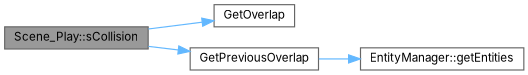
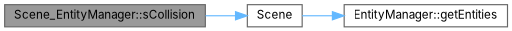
(254, 16) -> none
(76, 38) -> (105, 16)
(254, 59) -> (275, 16)
